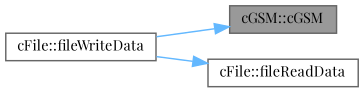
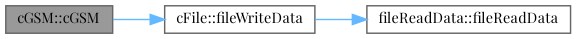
(186, 33) -> (131, 20)
(283, 73) -> (469, 20)
